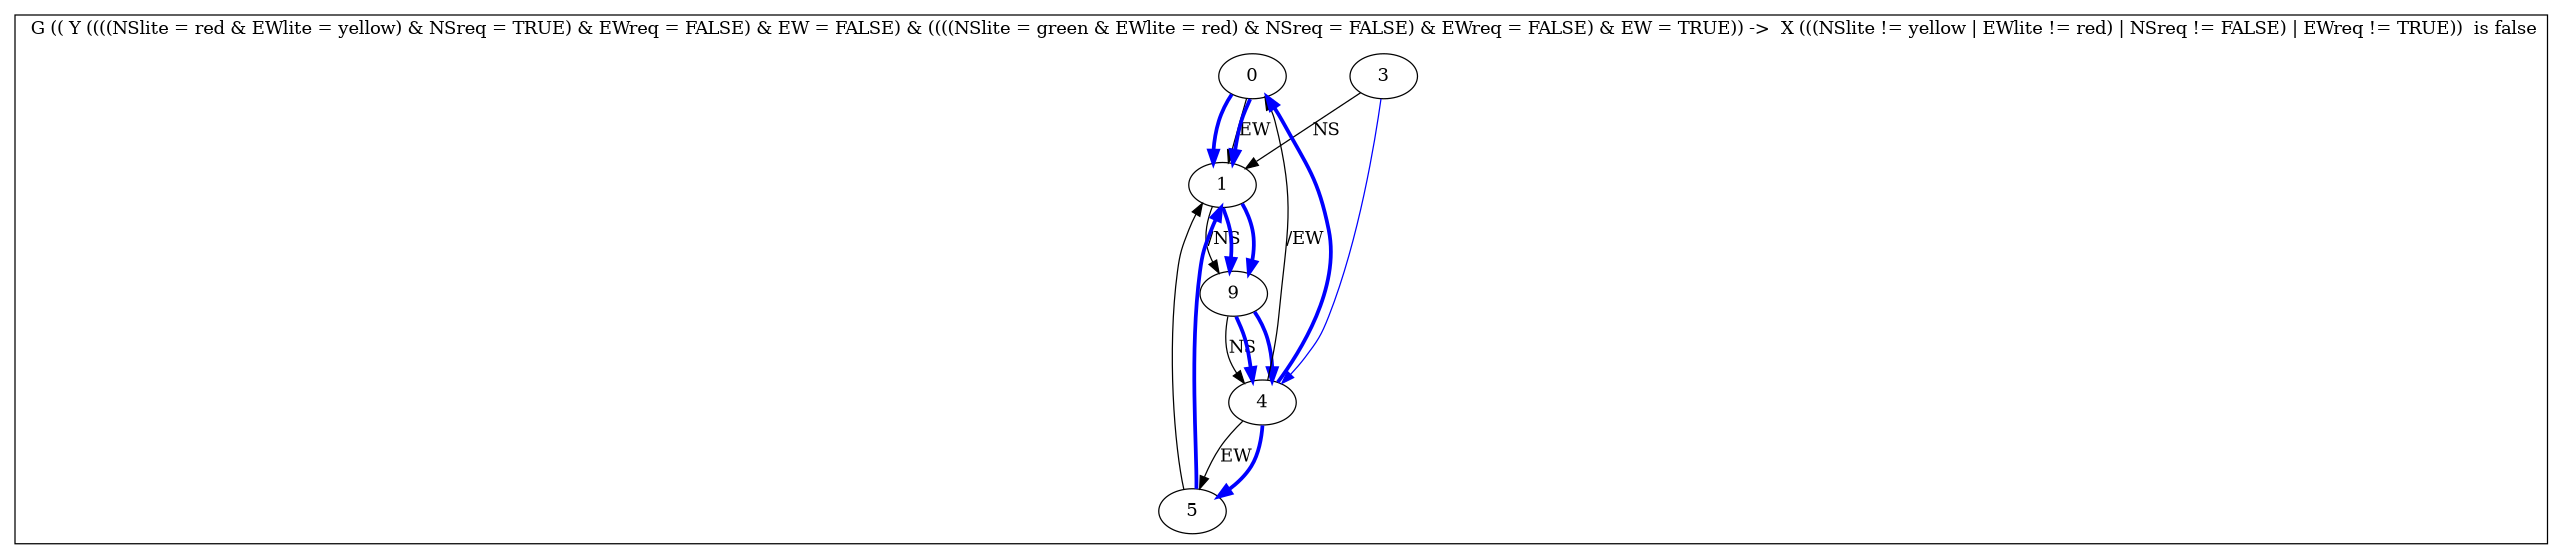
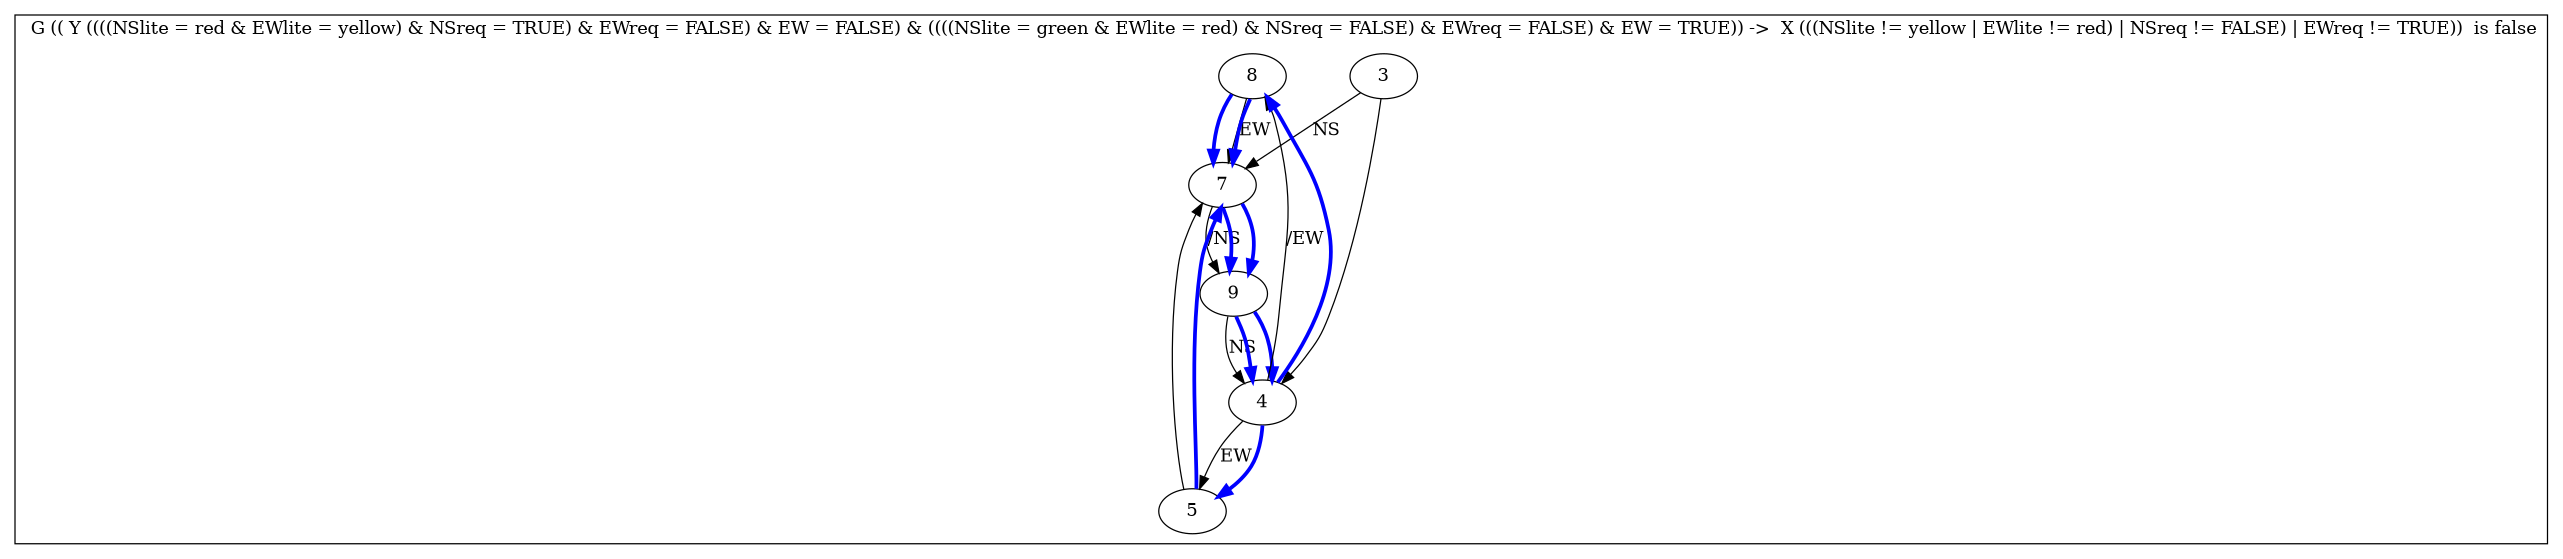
(1252, 76) -> (1252, 76)
(1222, 185) -> (1222, 185)
(1352, 243) -> (1352, 243)
